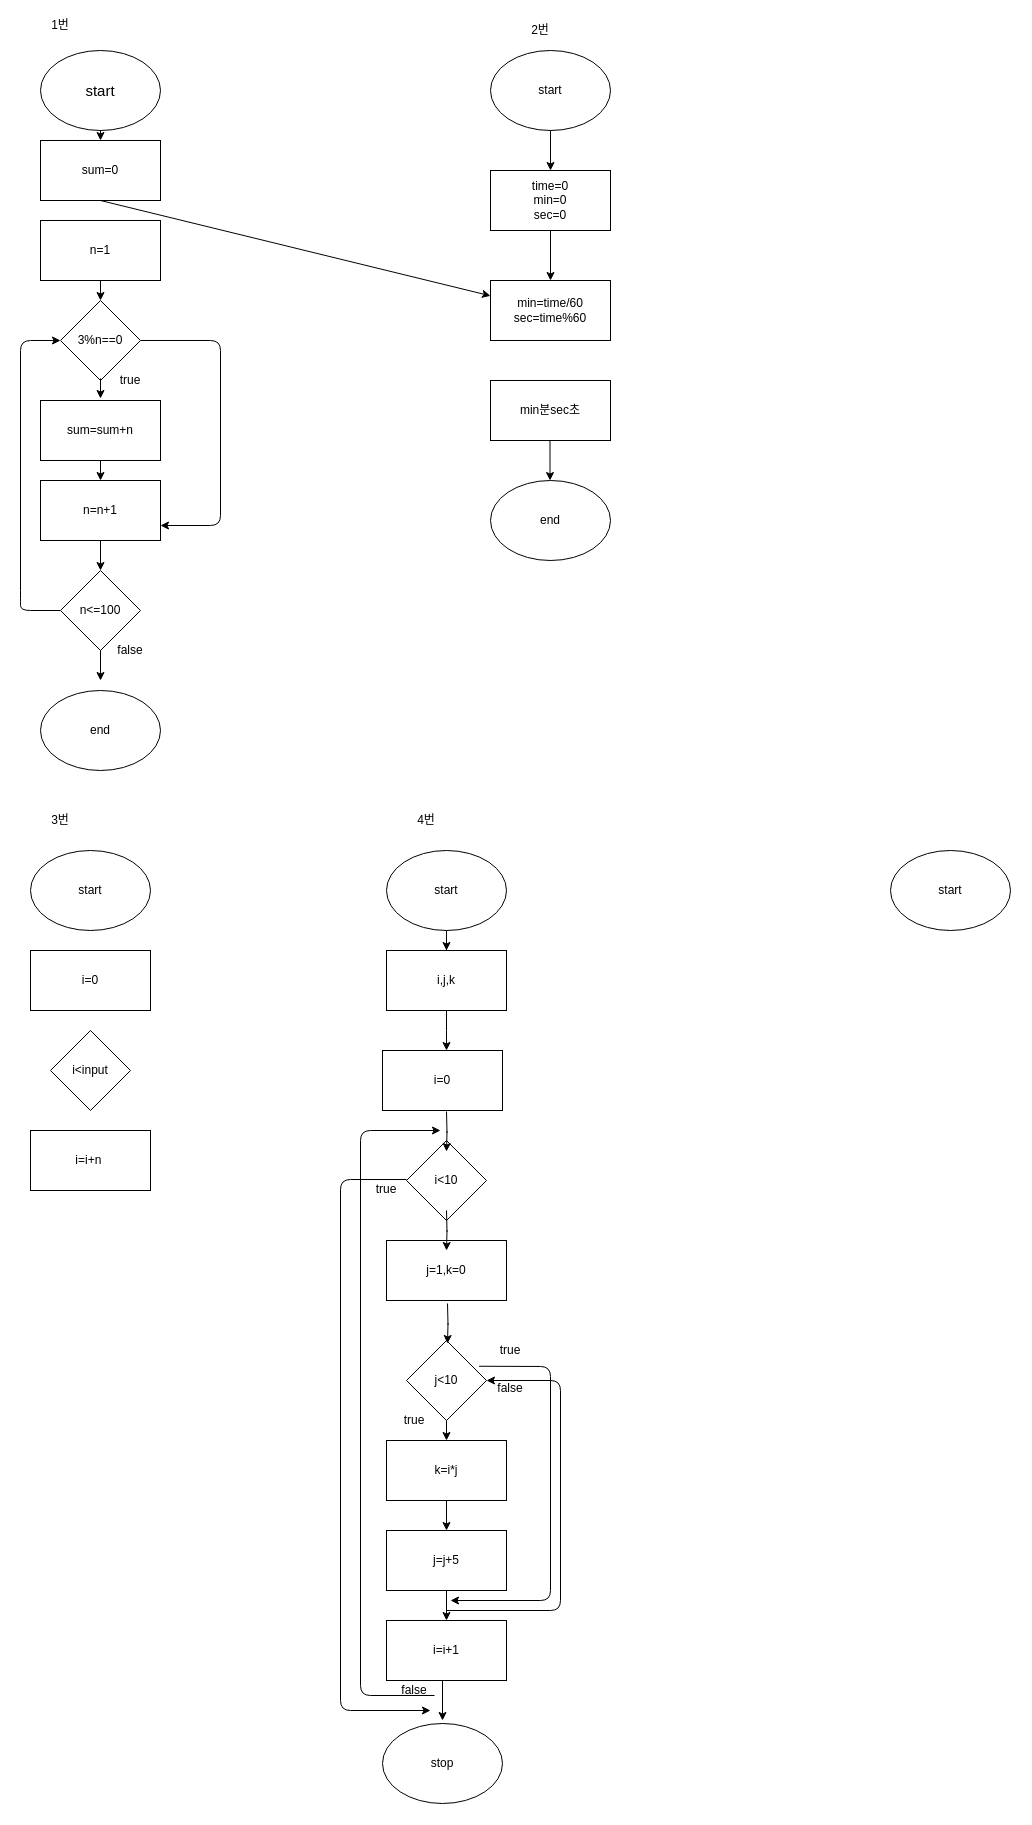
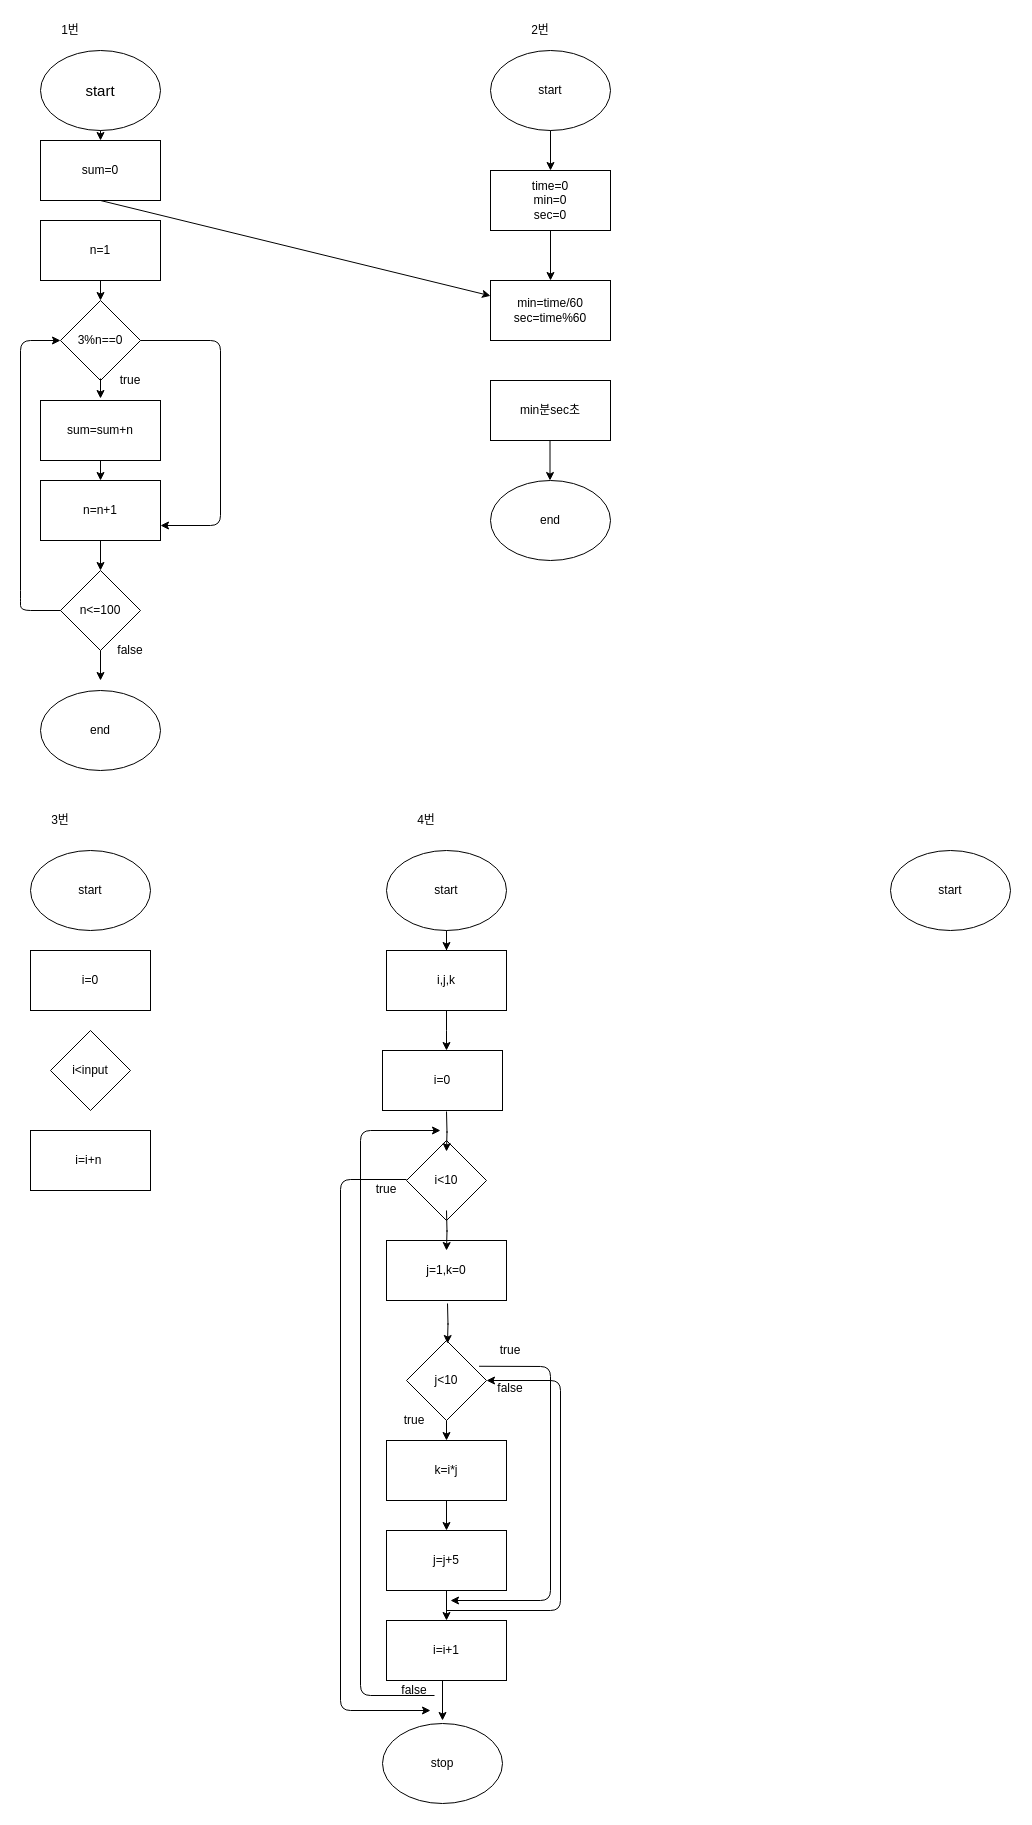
(61, 26) -> (71, 31)
